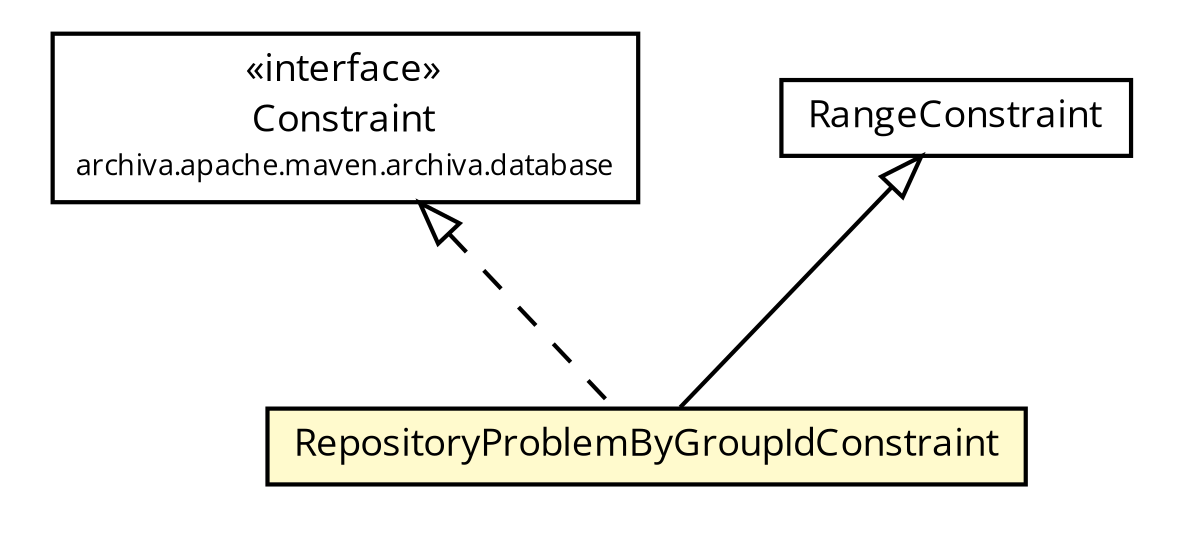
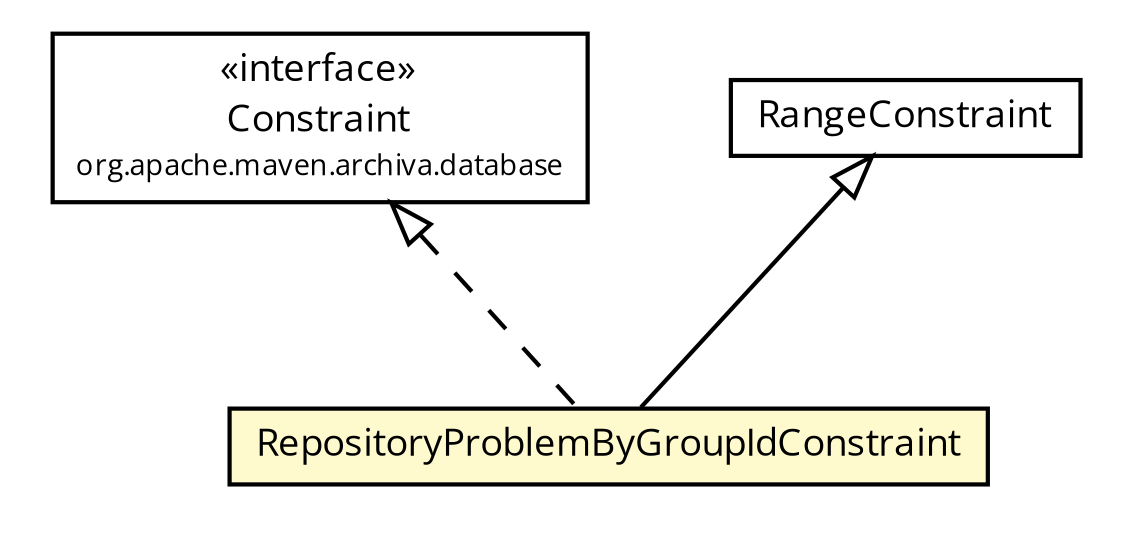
(345, 166) -> (320, 166)
